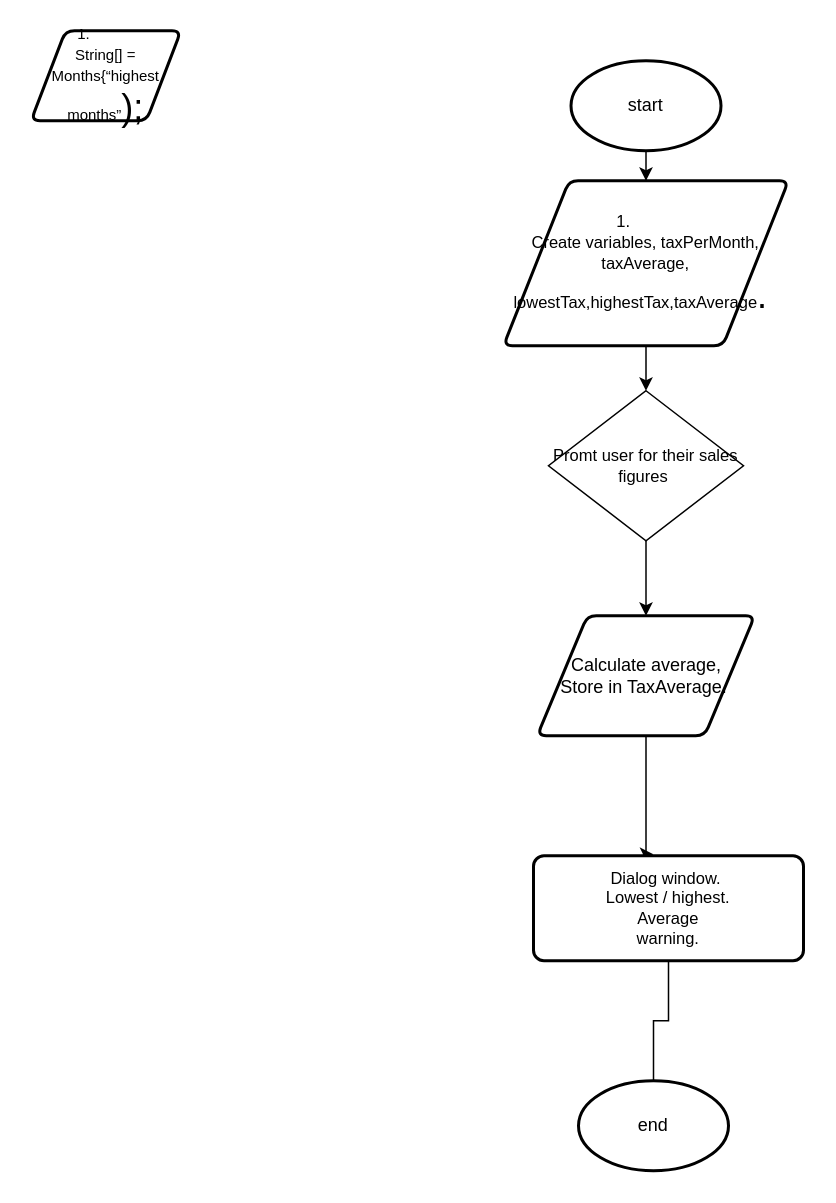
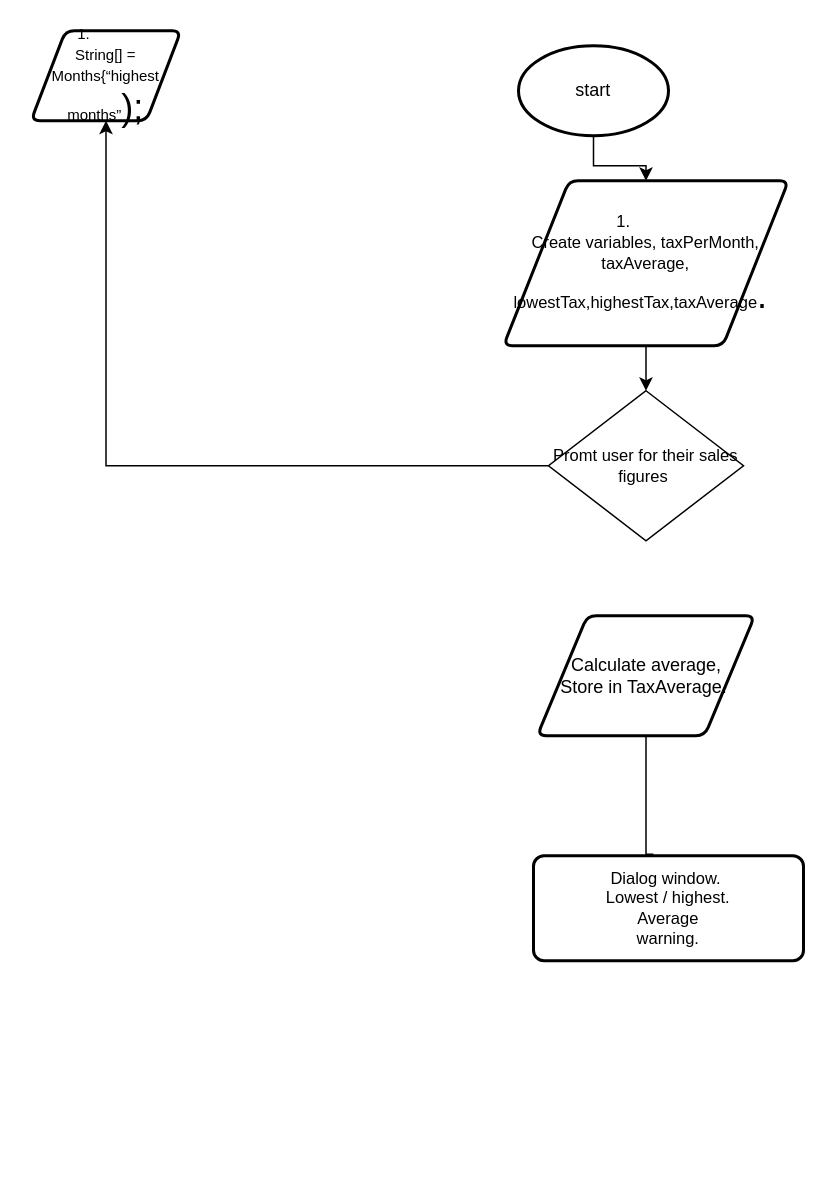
(646, 106) -> (593, 91)
(646, 573) -> (160, 466)
(646, 852) -> (646, 853)
(661, 1021) -> none
(653, 1126) -> none
